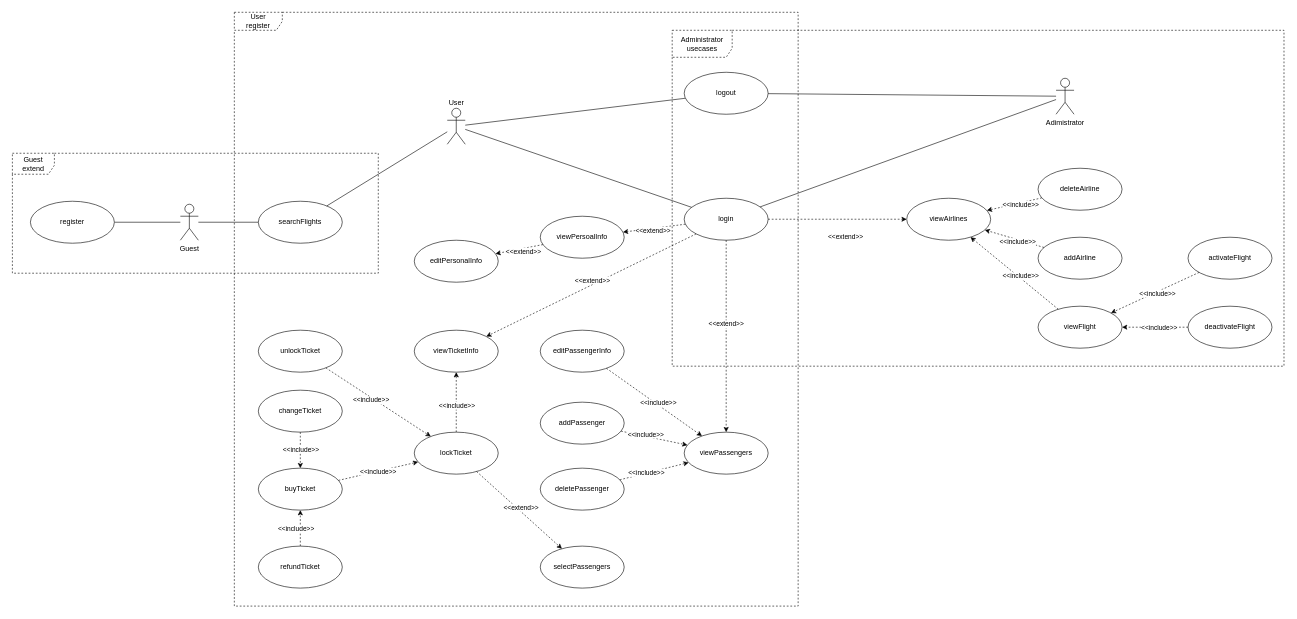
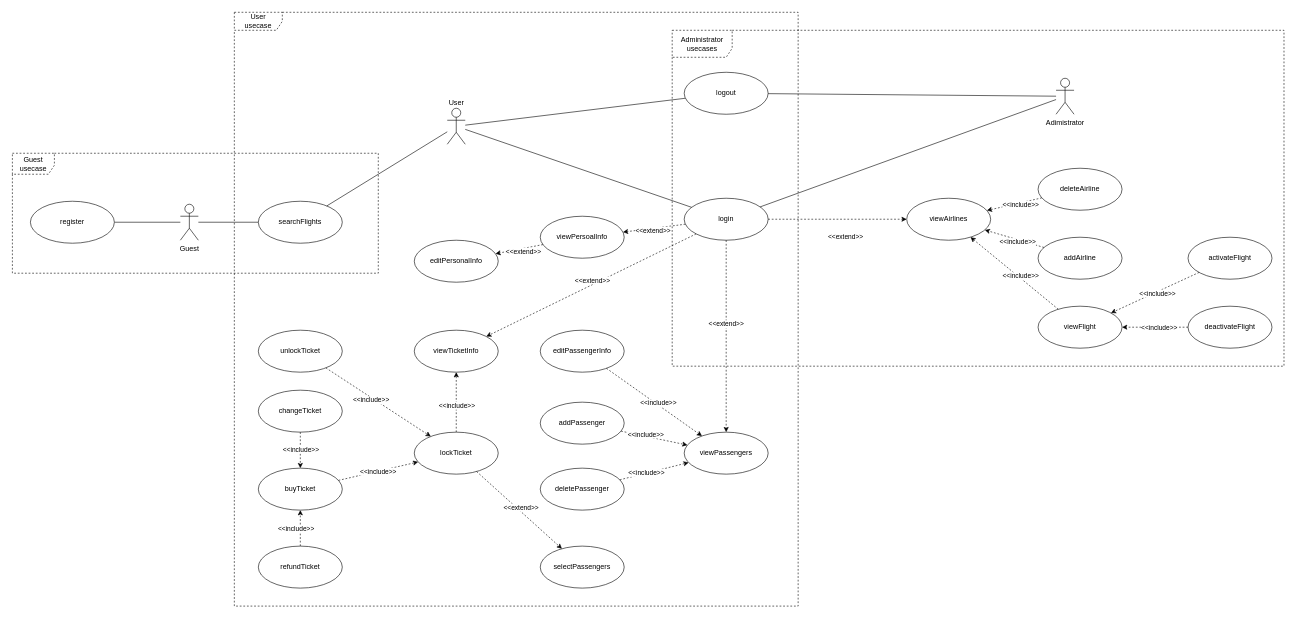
(258, 21) -> (258, 21)
(33, 164) -> (33, 164)
